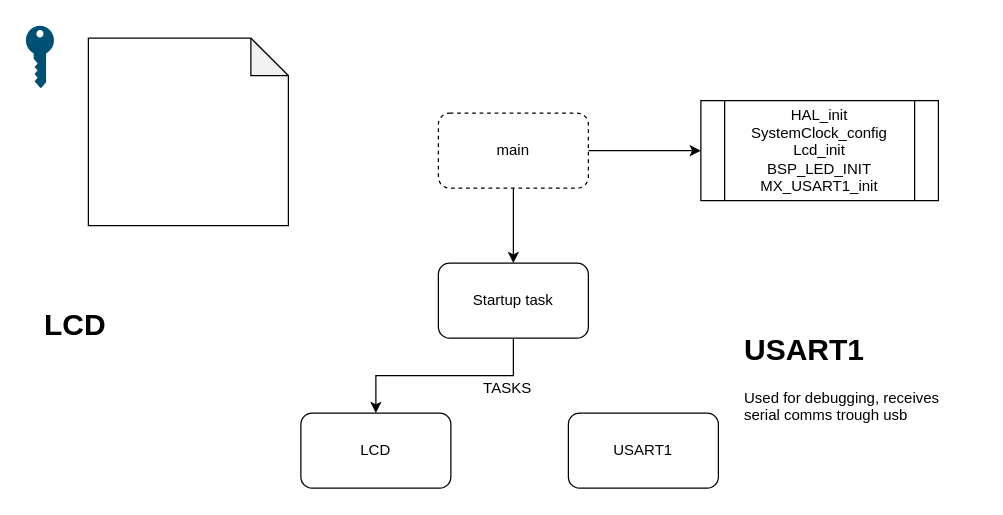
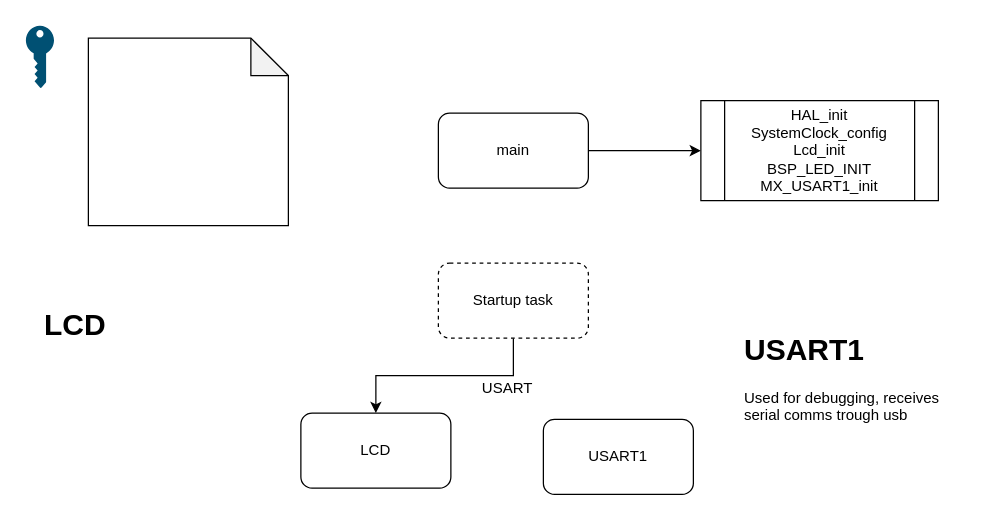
(513, 151) -> (513, 151)
(513, 221) -> none
(513, 301) -> (513, 301)
(508, 388) -> (508, 388)
(643, 451) -> (618, 457)
